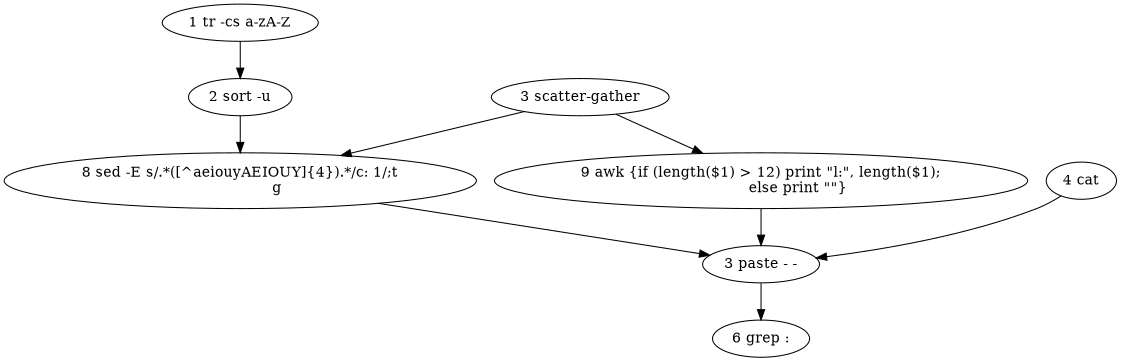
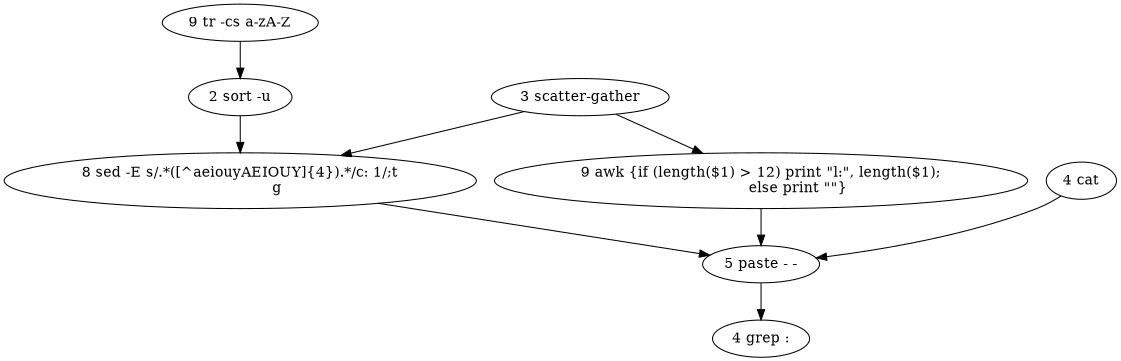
(240, 23) -> (240, 23)
(761, 264) -> (761, 264)
(761, 339) -> (761, 339)
